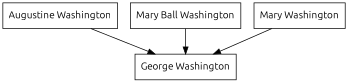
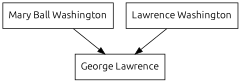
(60, 16) -> none
(300, 16) -> (182, 16)
(186, 67) -> (120, 67)
